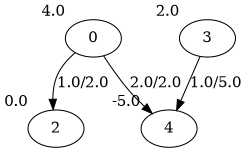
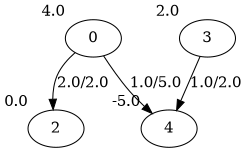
(83, 84) -> (83, 84)
(156, 84) -> (156, 84)
(216, 84) -> (216, 84)
